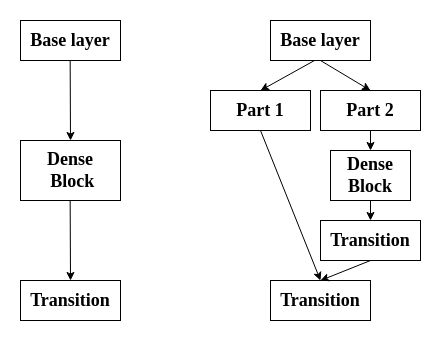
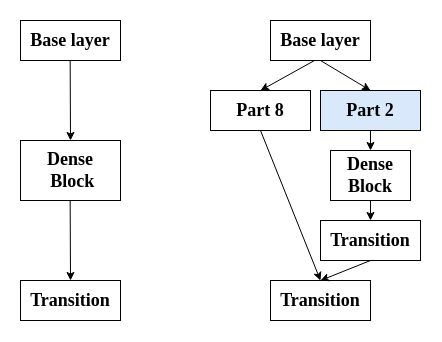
(261, 111) -> (261, 111)
(371, 111) -> (371, 111)
